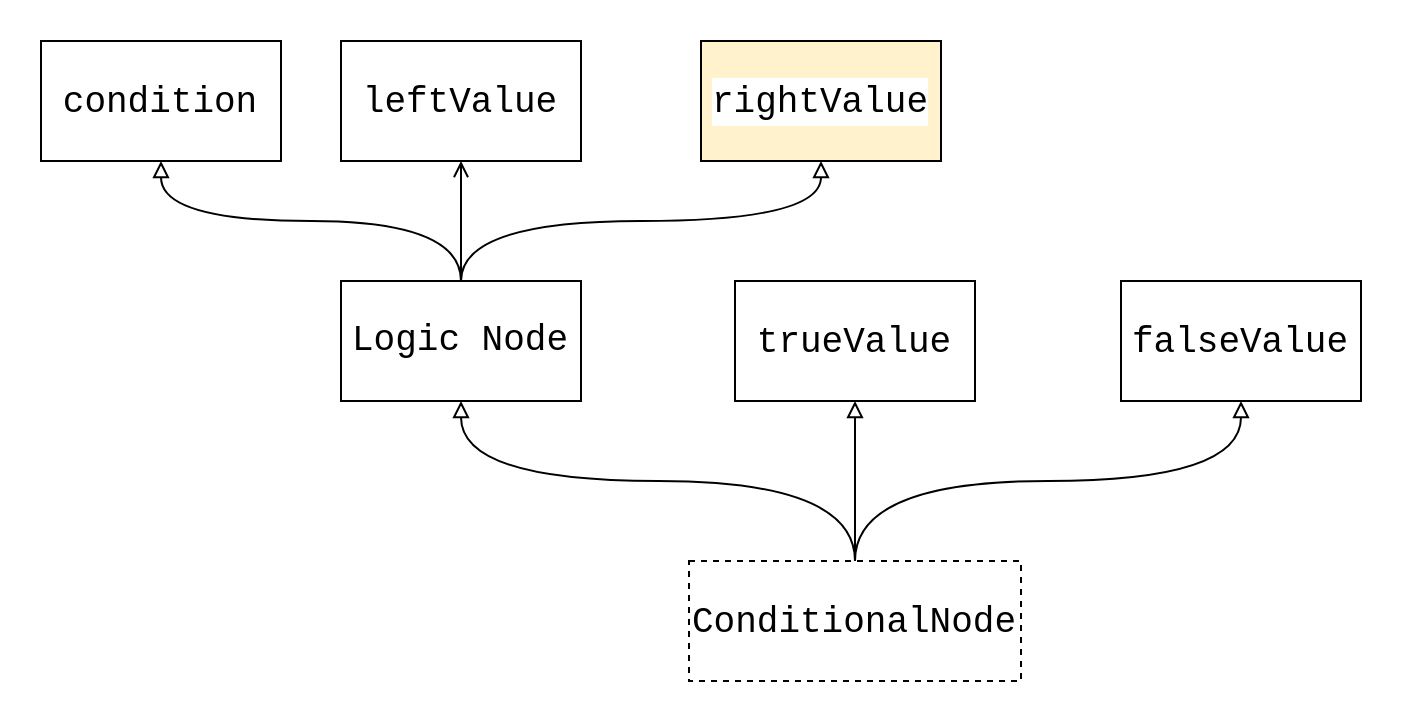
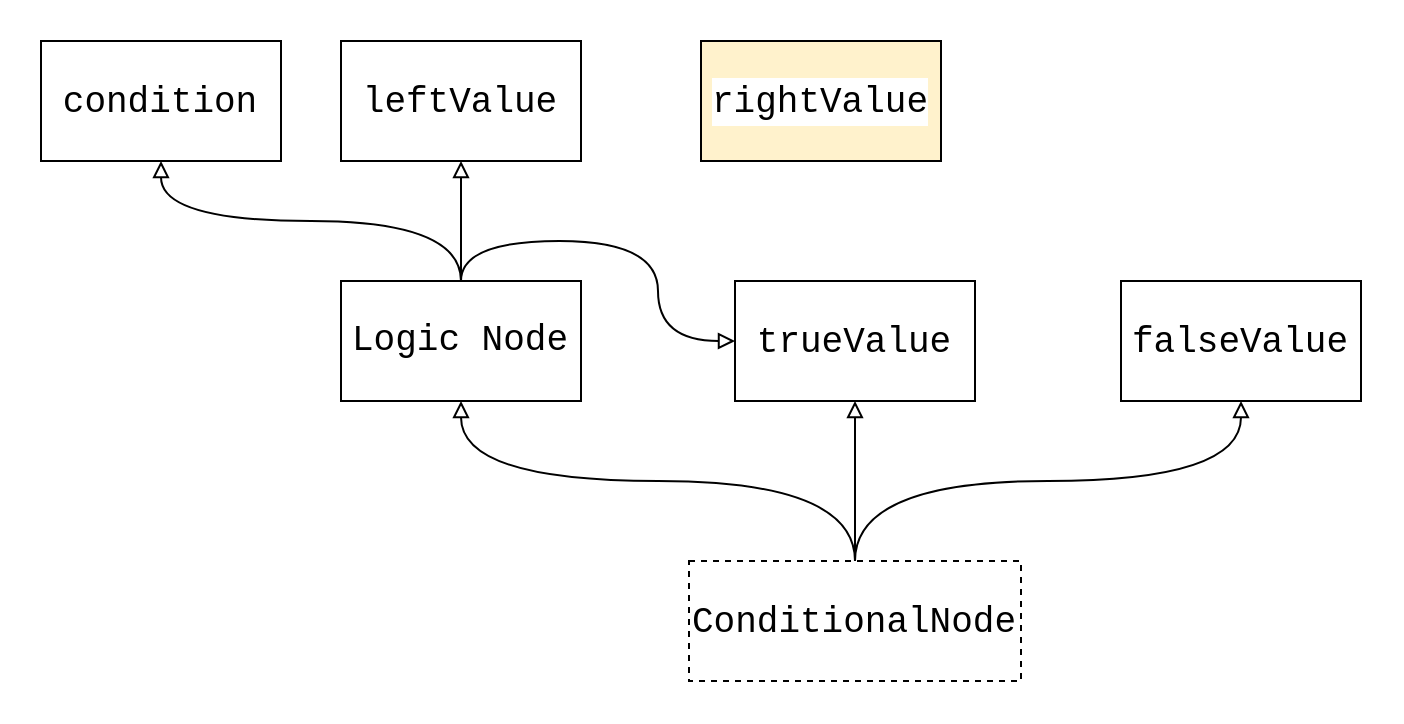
(461, 173) -> (461, 178)
(643, 221) -> (613, 246)
